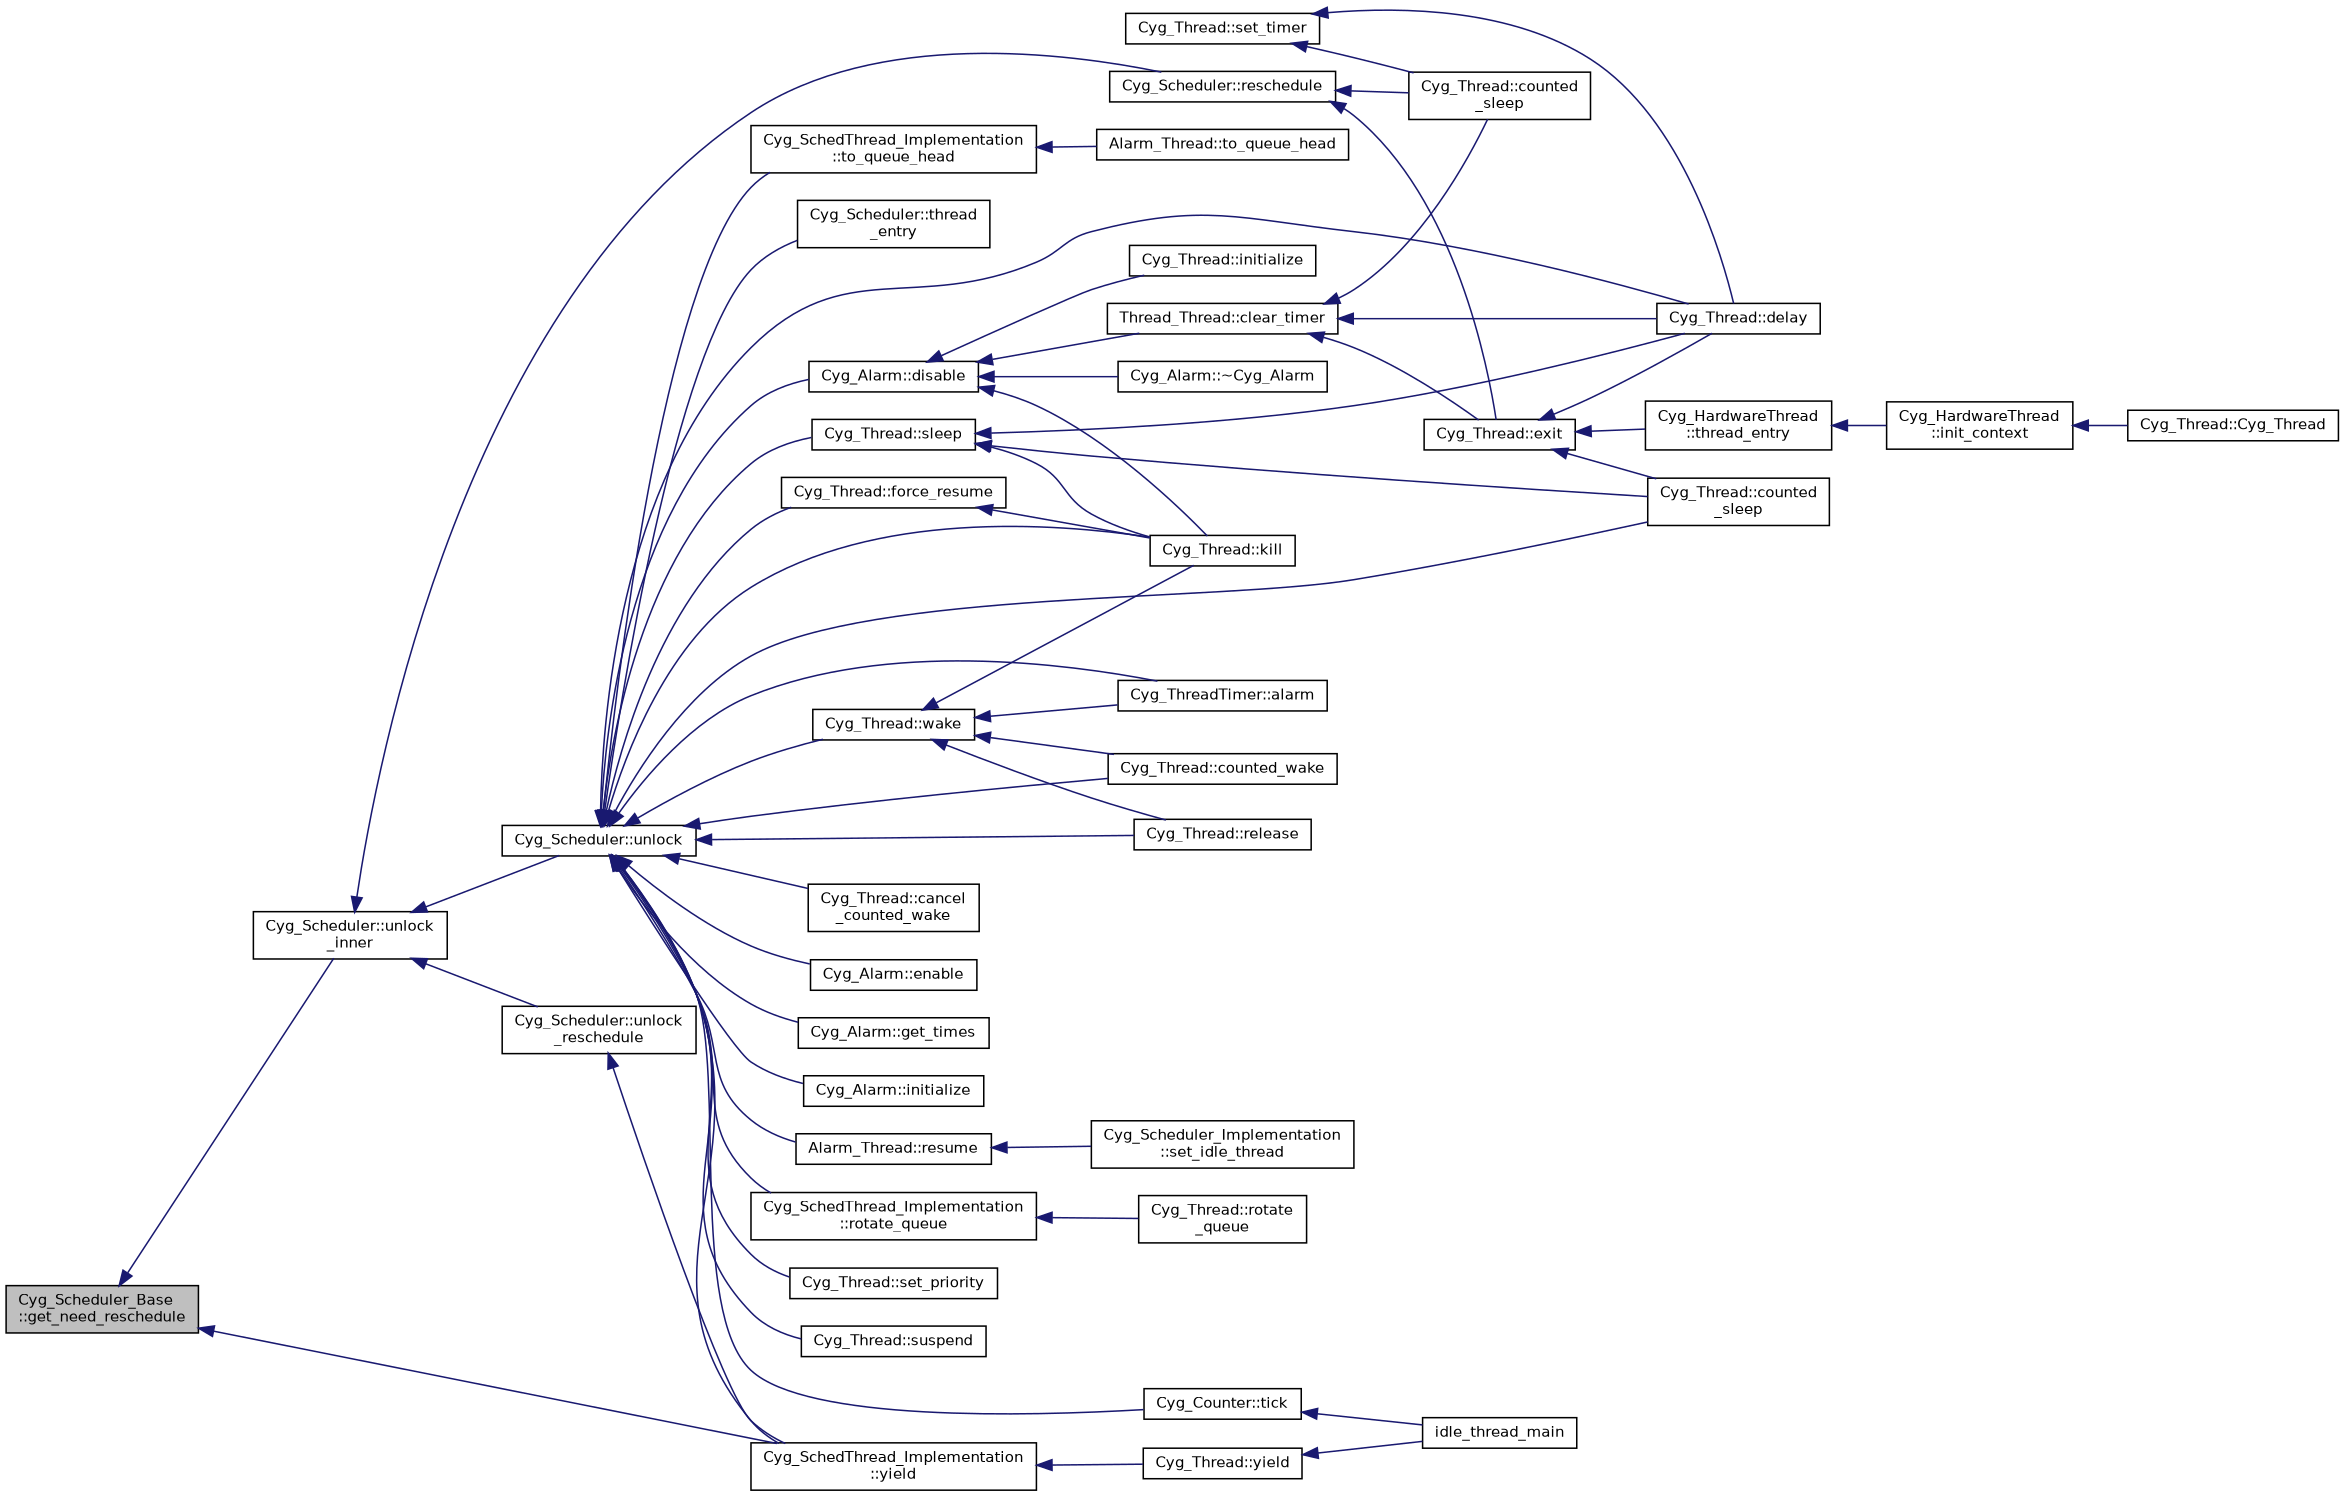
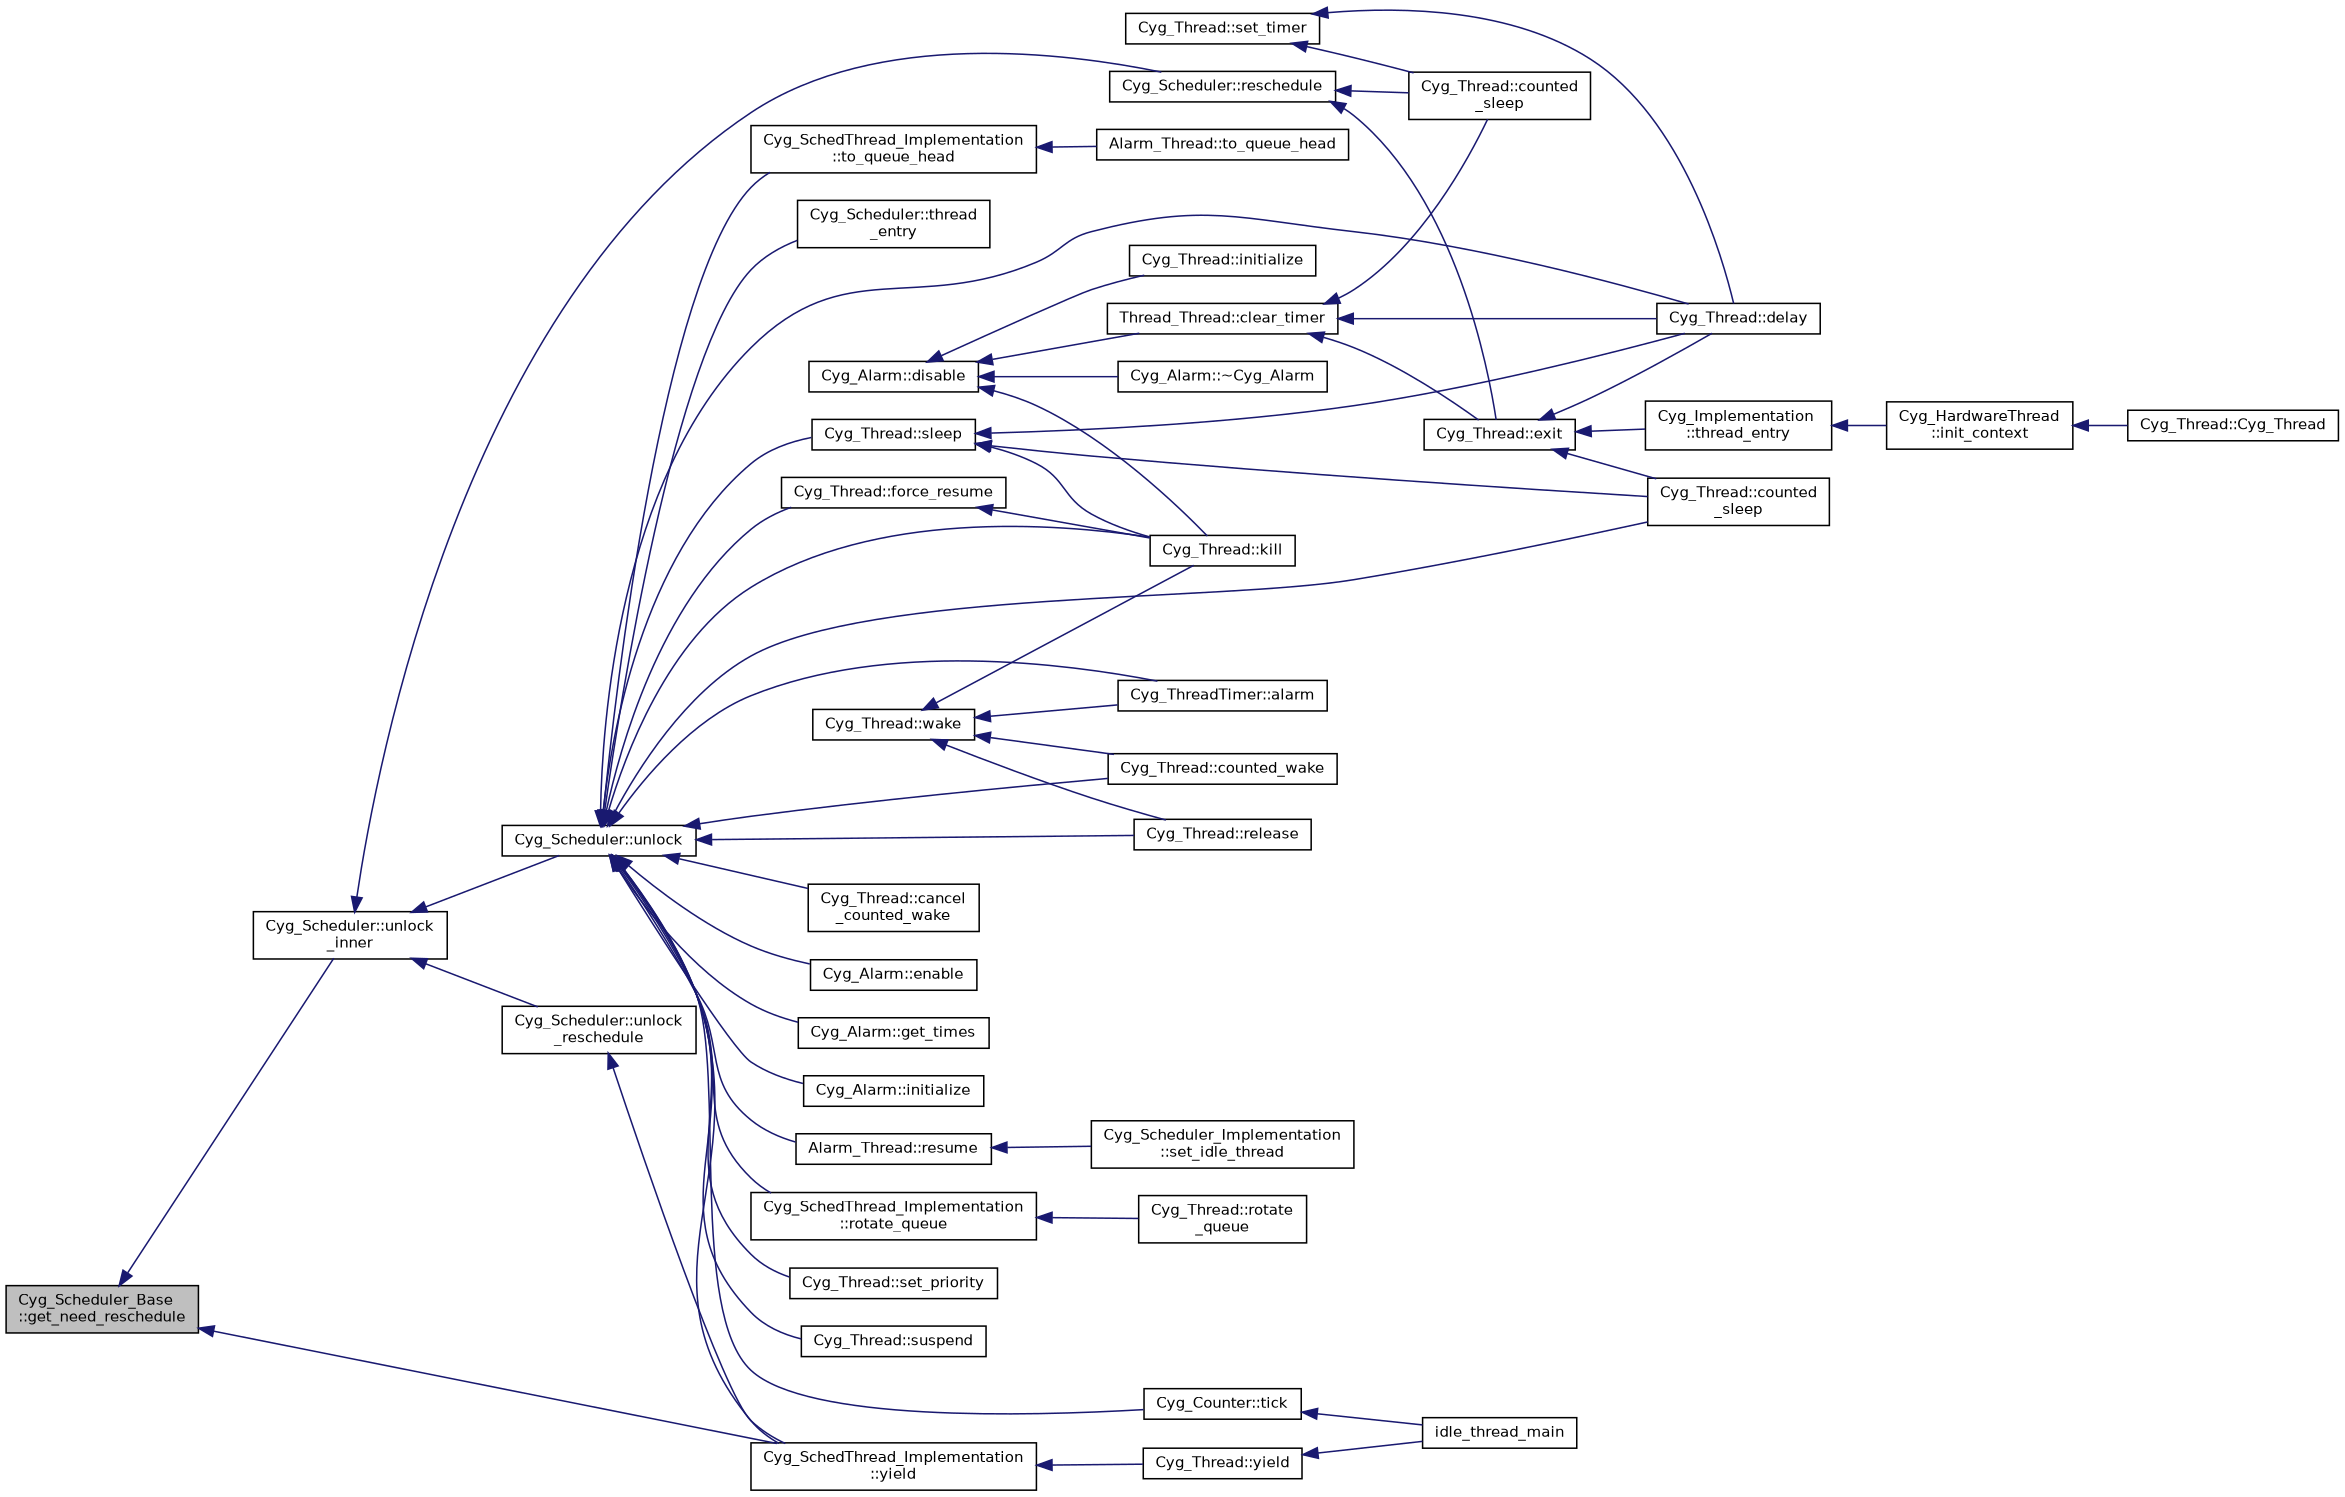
(1739, 426) -> (1739, 426)
(670, 517) -> none
(727, 771) -> none
